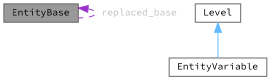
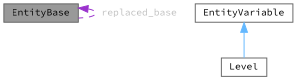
(218, 45) -> (244, 45)
